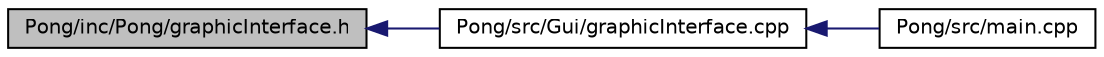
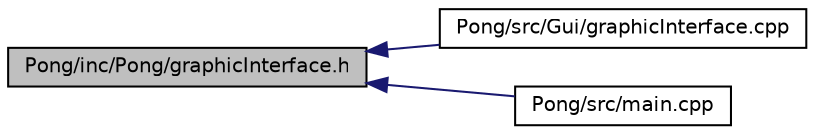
(853, 29) -> (451, 91)
